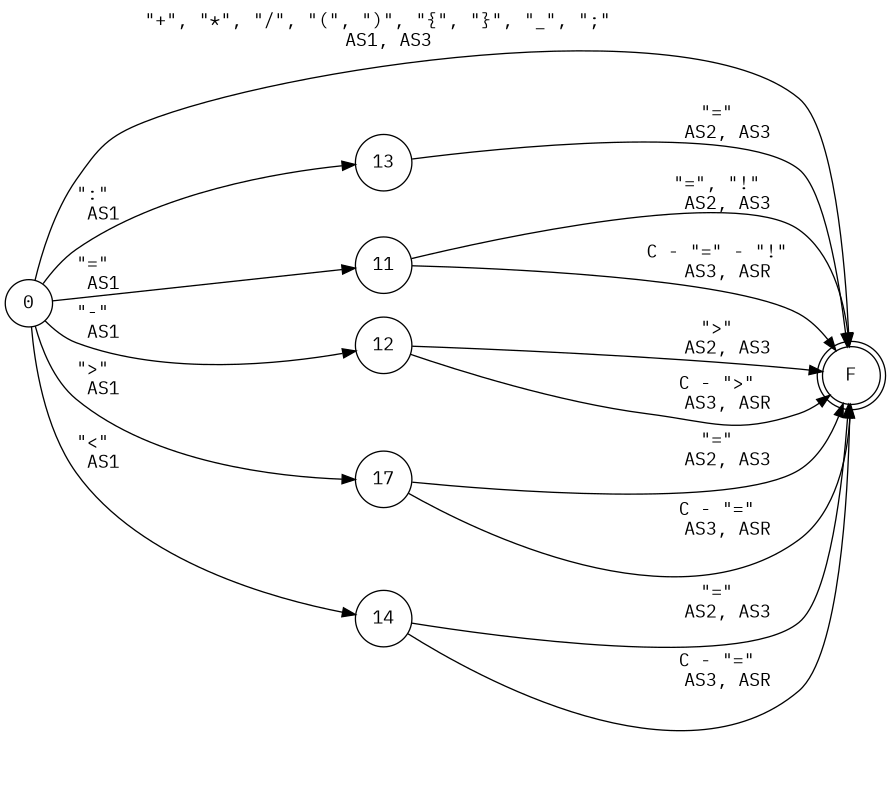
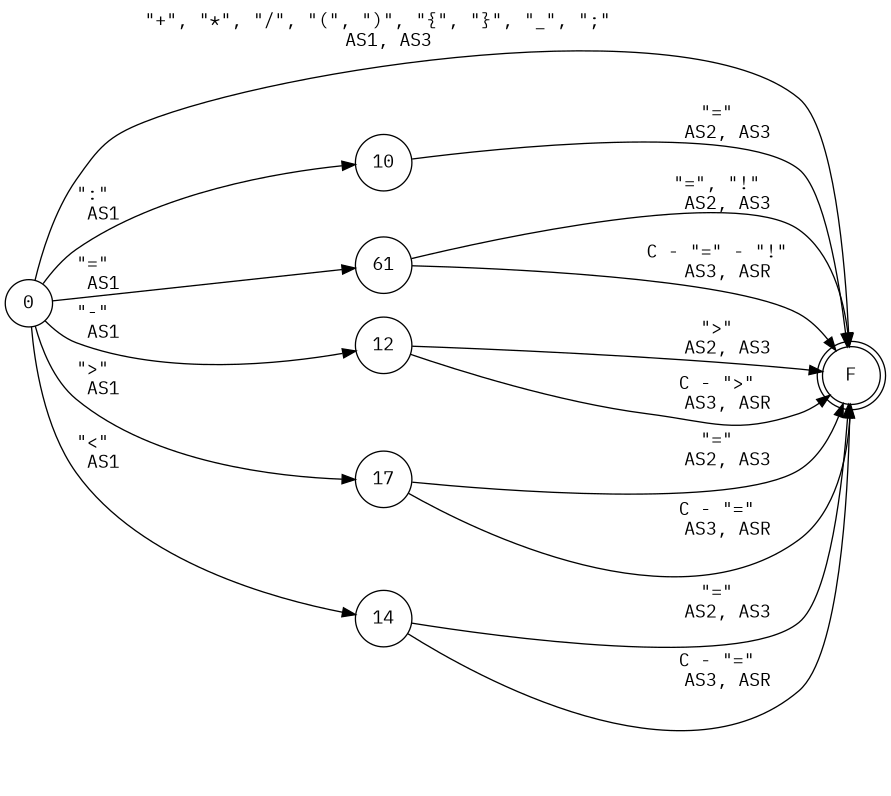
(384, 163) -> (384, 163)
(384, 265) -> (384, 265)
